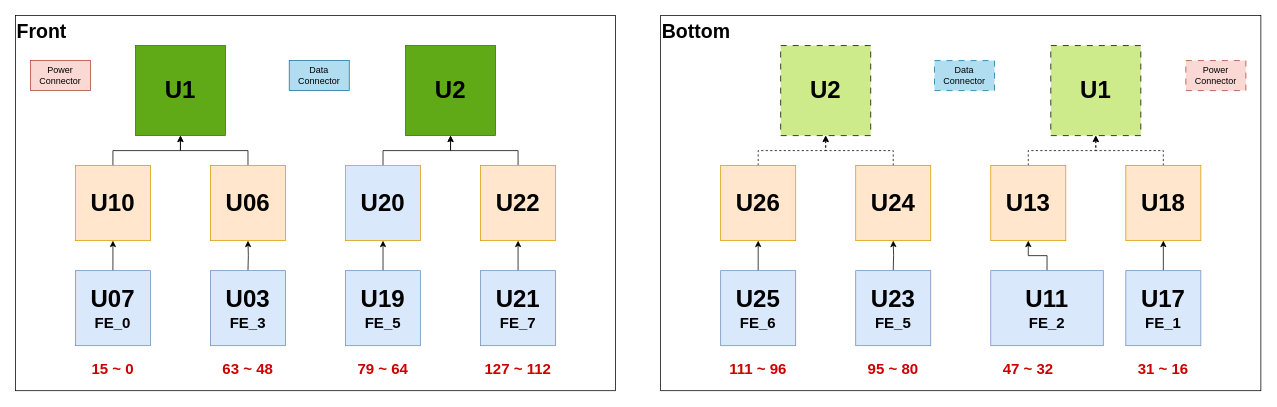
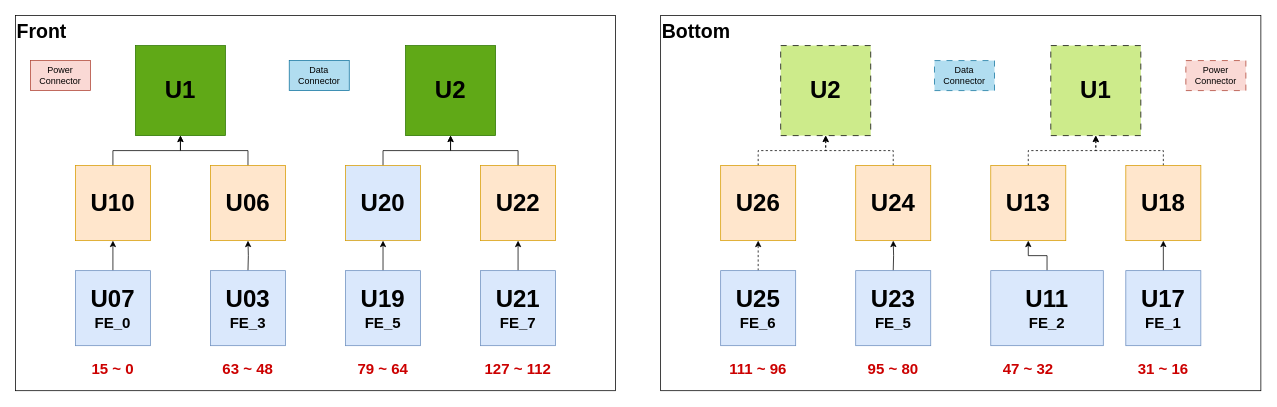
(758, 258) -> (758, 258)
